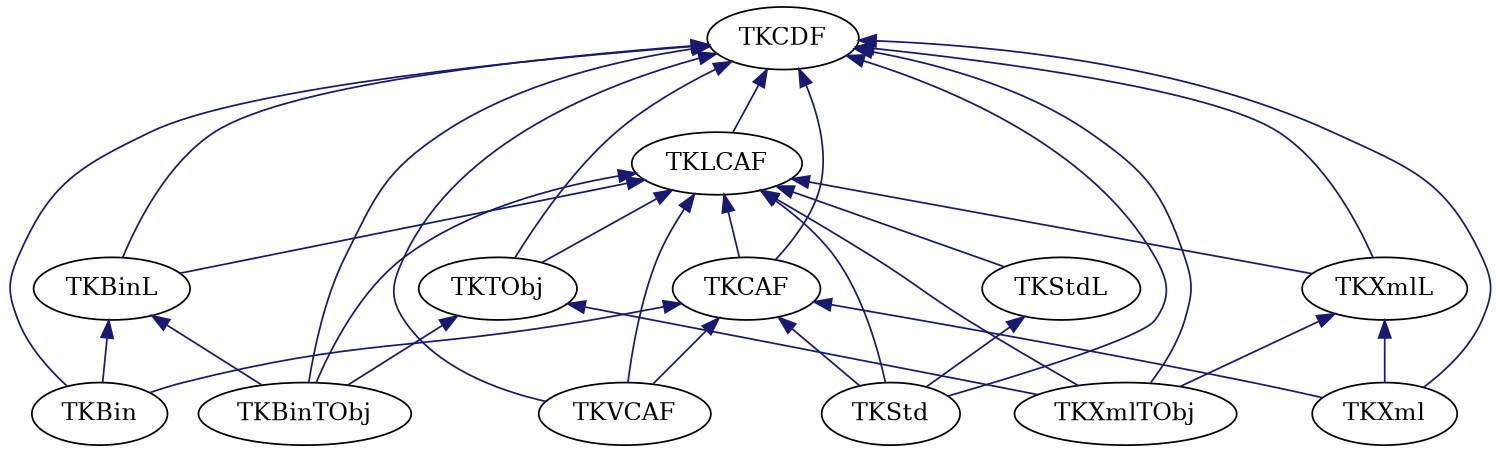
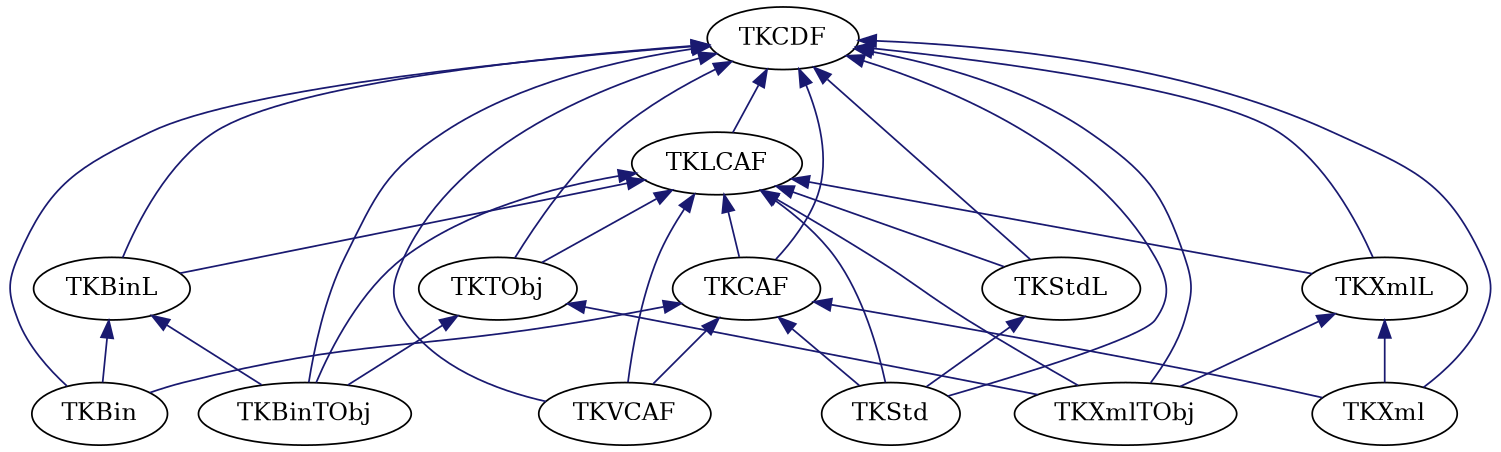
none -> (929, 169)
